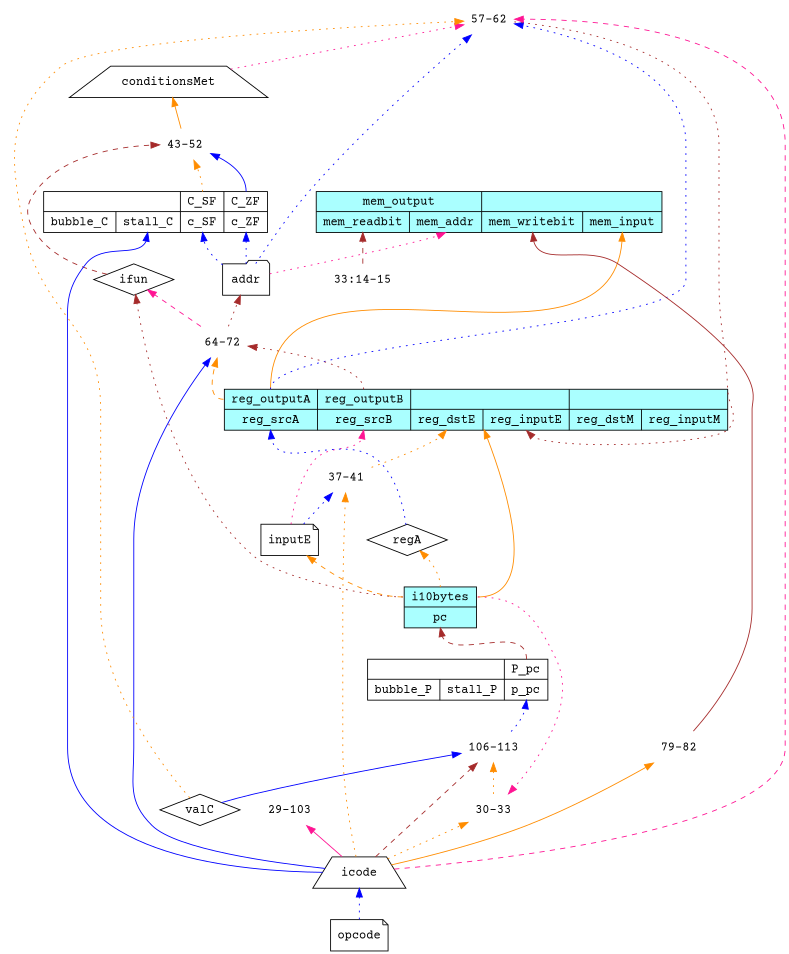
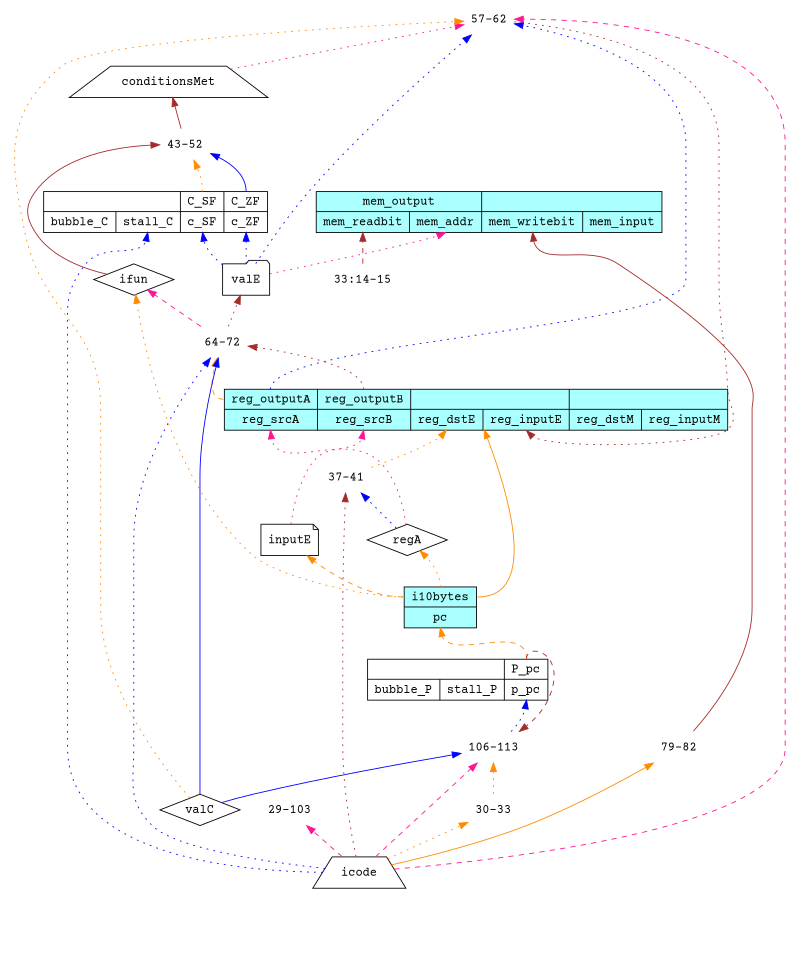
(178, 117) -> (178, 117)
(35, 192) -> (35, 192)
(246, 280) -> (246, 280)
(442, 311) -> none
(358, 451) -> (358, 451)
(212, 508) -> (212, 508)
(315, 512) -> (382, 514)
none -> (200, 580)
(68, 626) -> (68, 626)
(488, 643) -> (488, 643)
(561, 676) -> none
(134, 680) -> (134, 680)
(343, 680) -> (343, 680)
none -> (553, 682)
(423, 813) -> (423, 813)
(328, 844) -> (328, 844)
(359, 935) -> none
